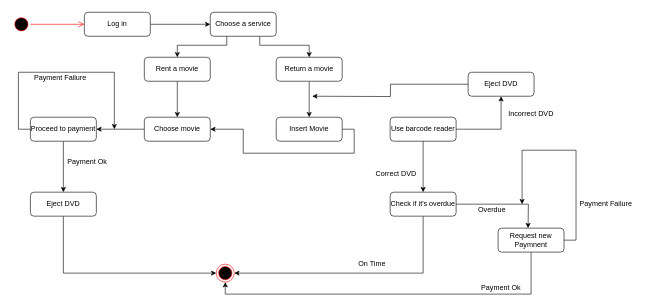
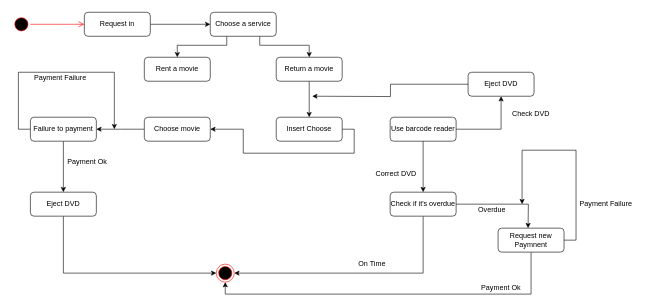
(117, 24) -> (117, 24)
(177, 111) -> none
(531, 114) -> (531, 114)
(63, 129) -> (63, 129)
(309, 129) -> (309, 129)
